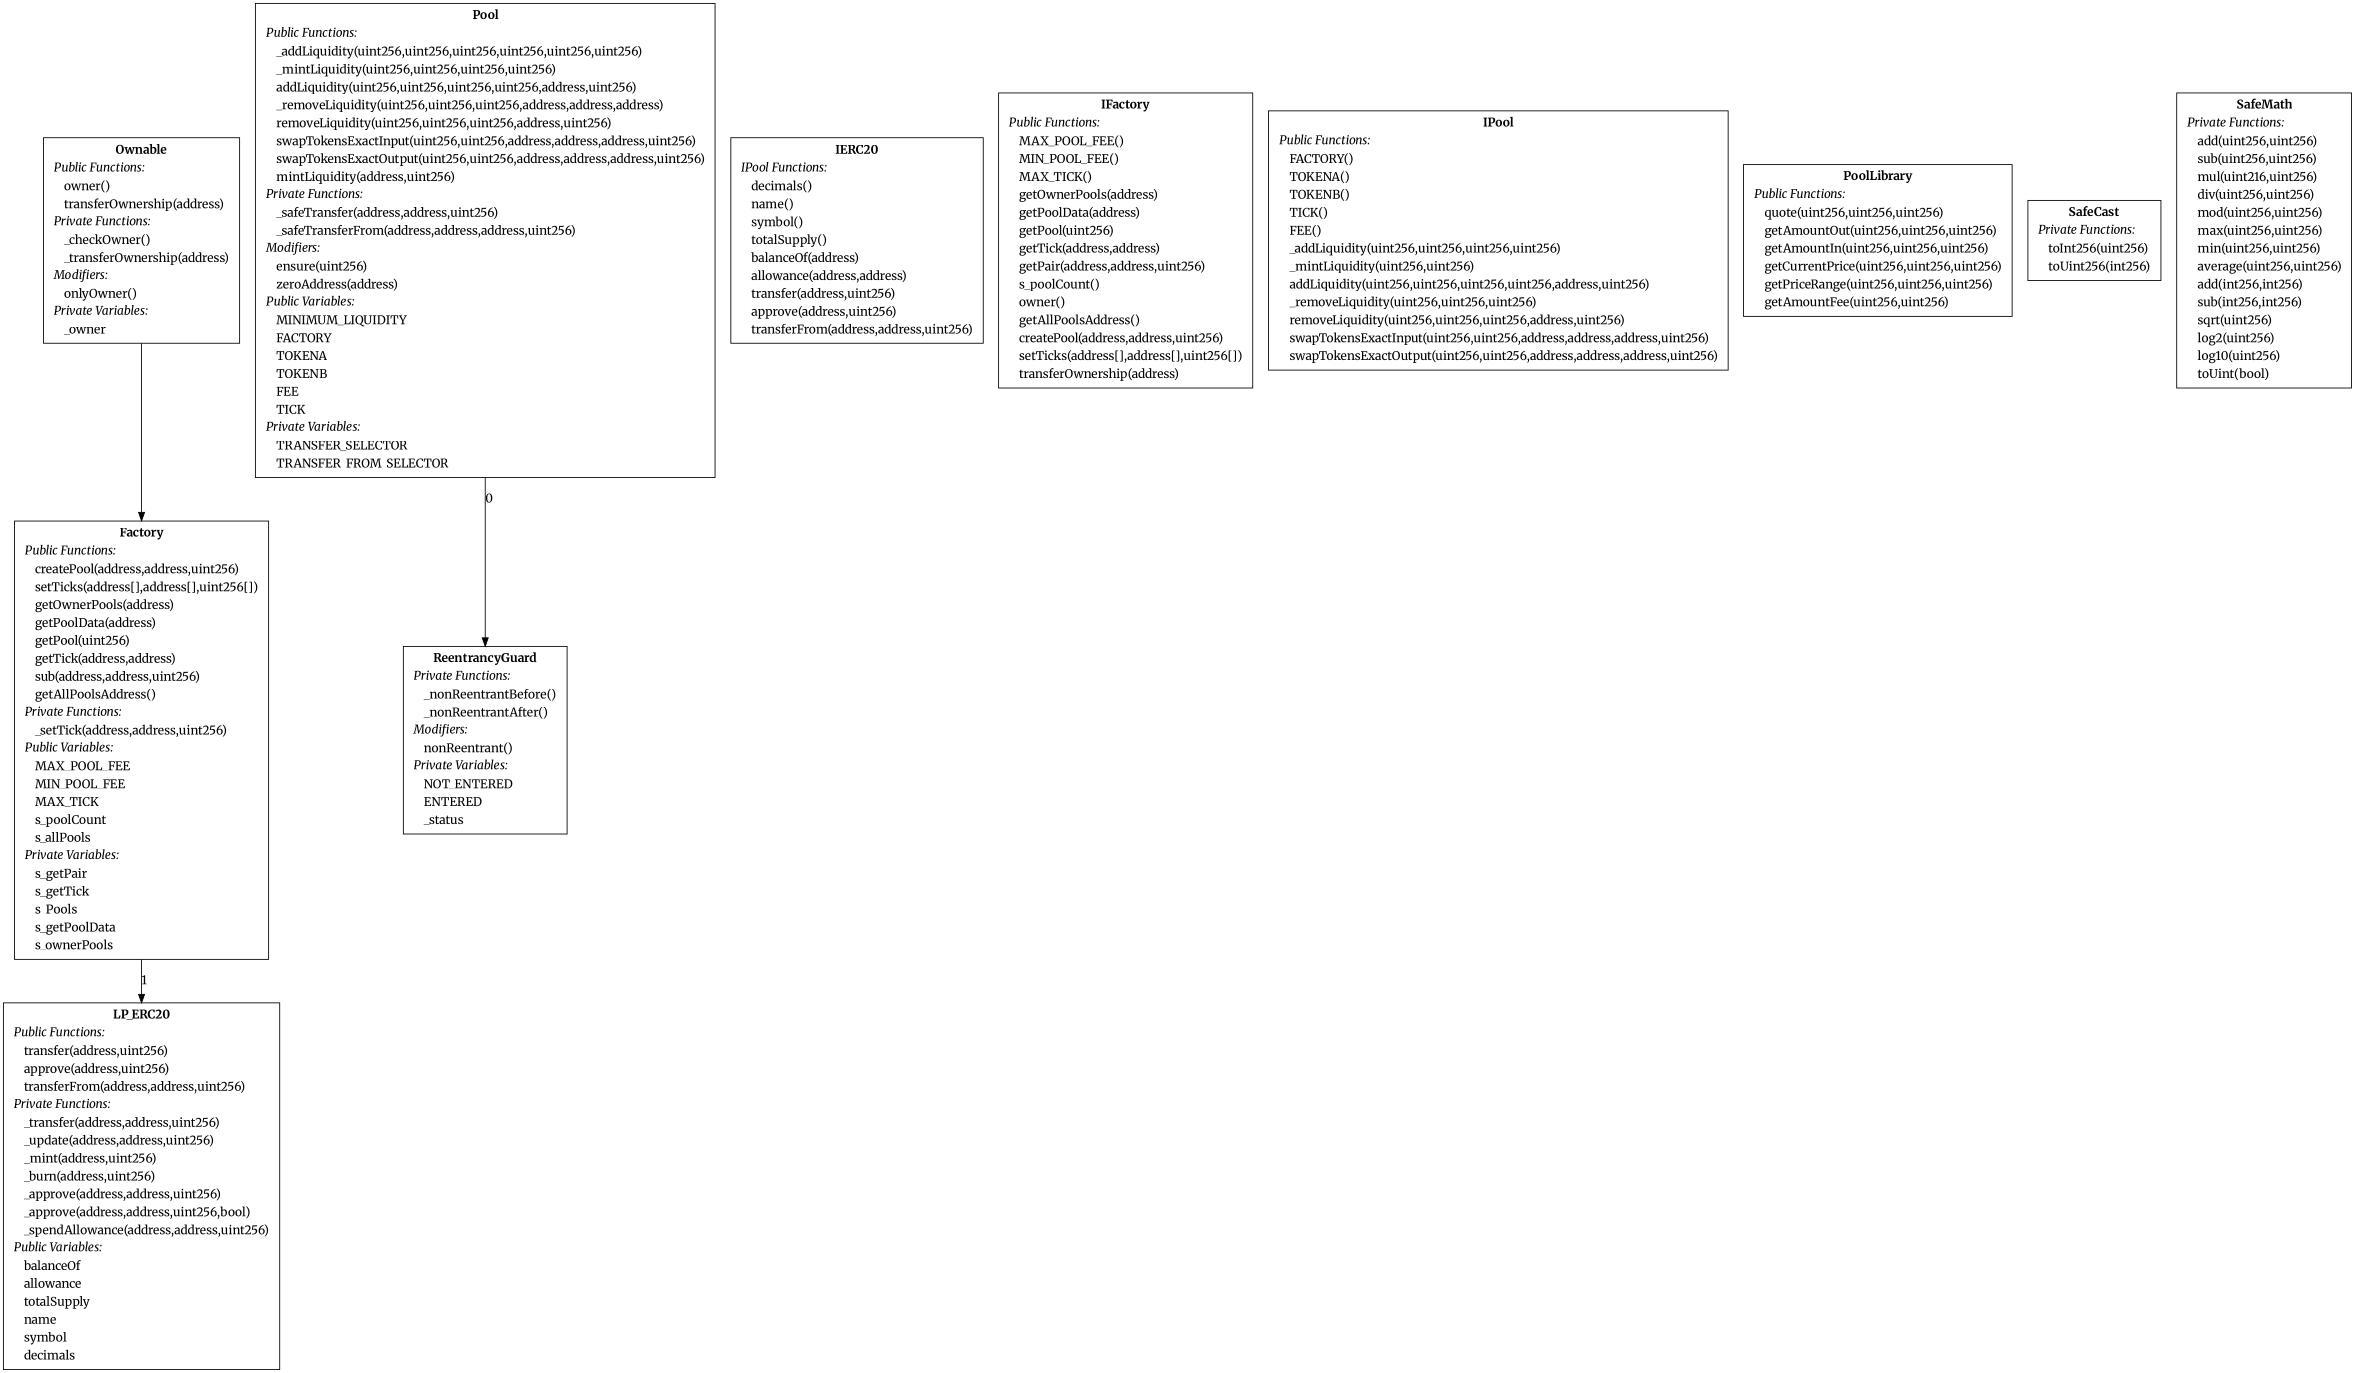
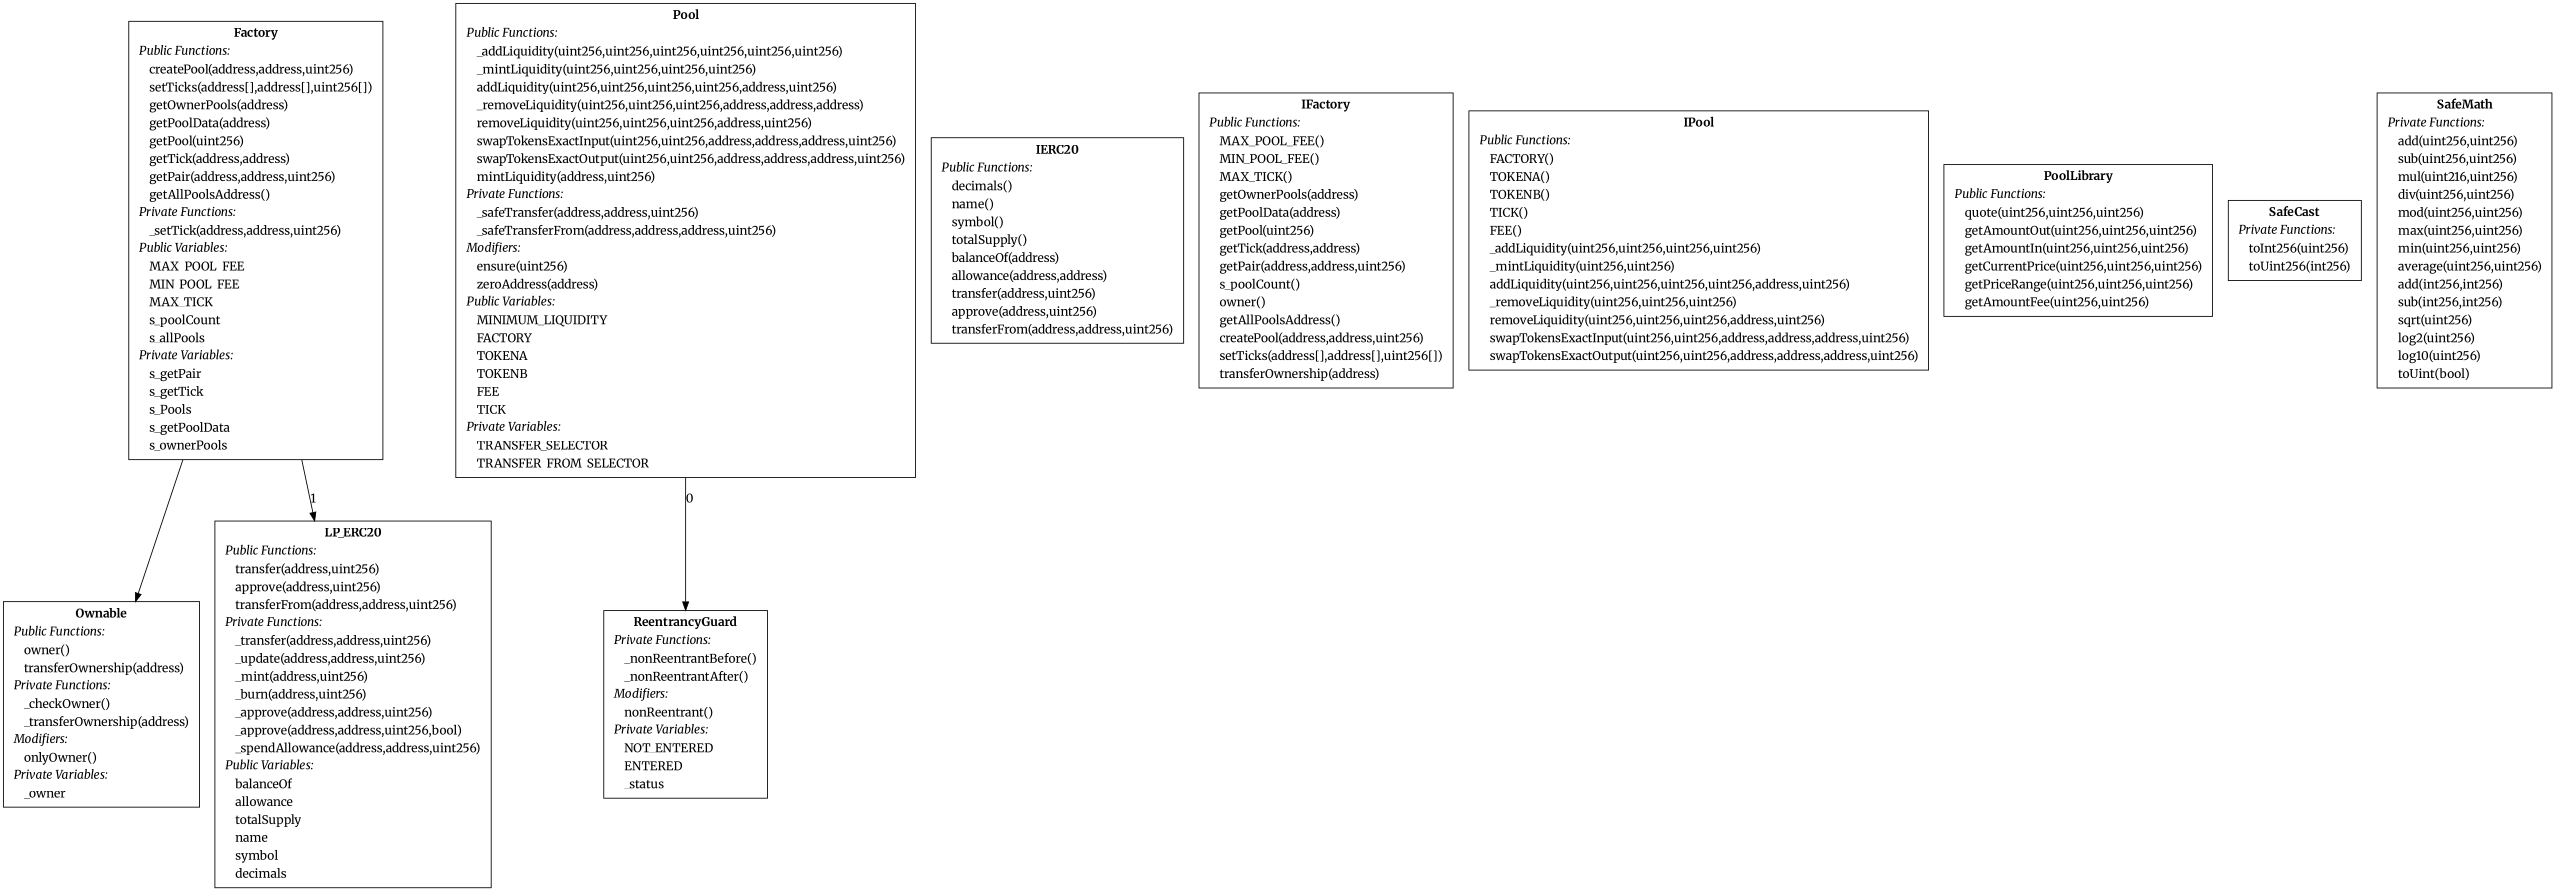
(784, 168) -> (987, 168)
(142, 428) -> (161, 527)
(113, 677) -> (237, 177)
